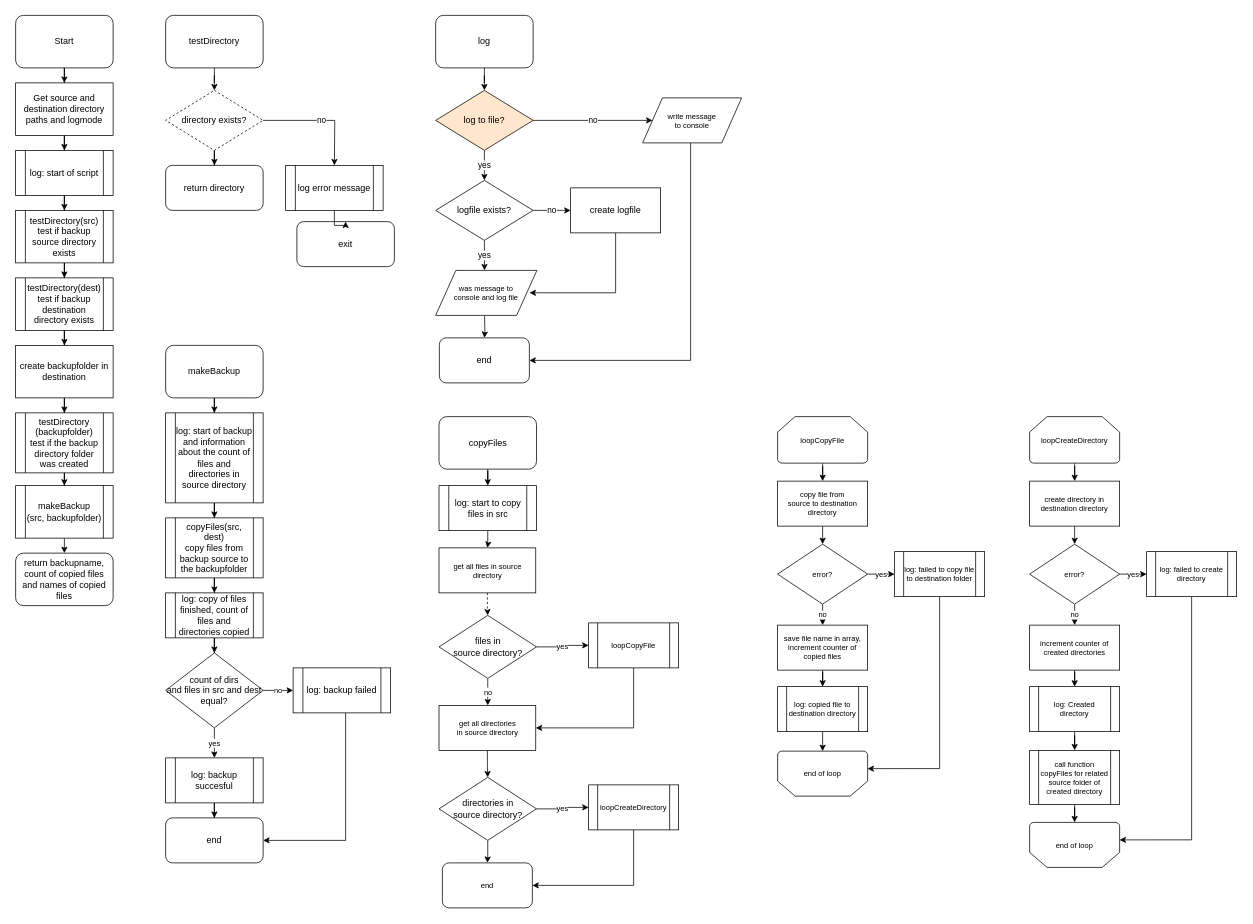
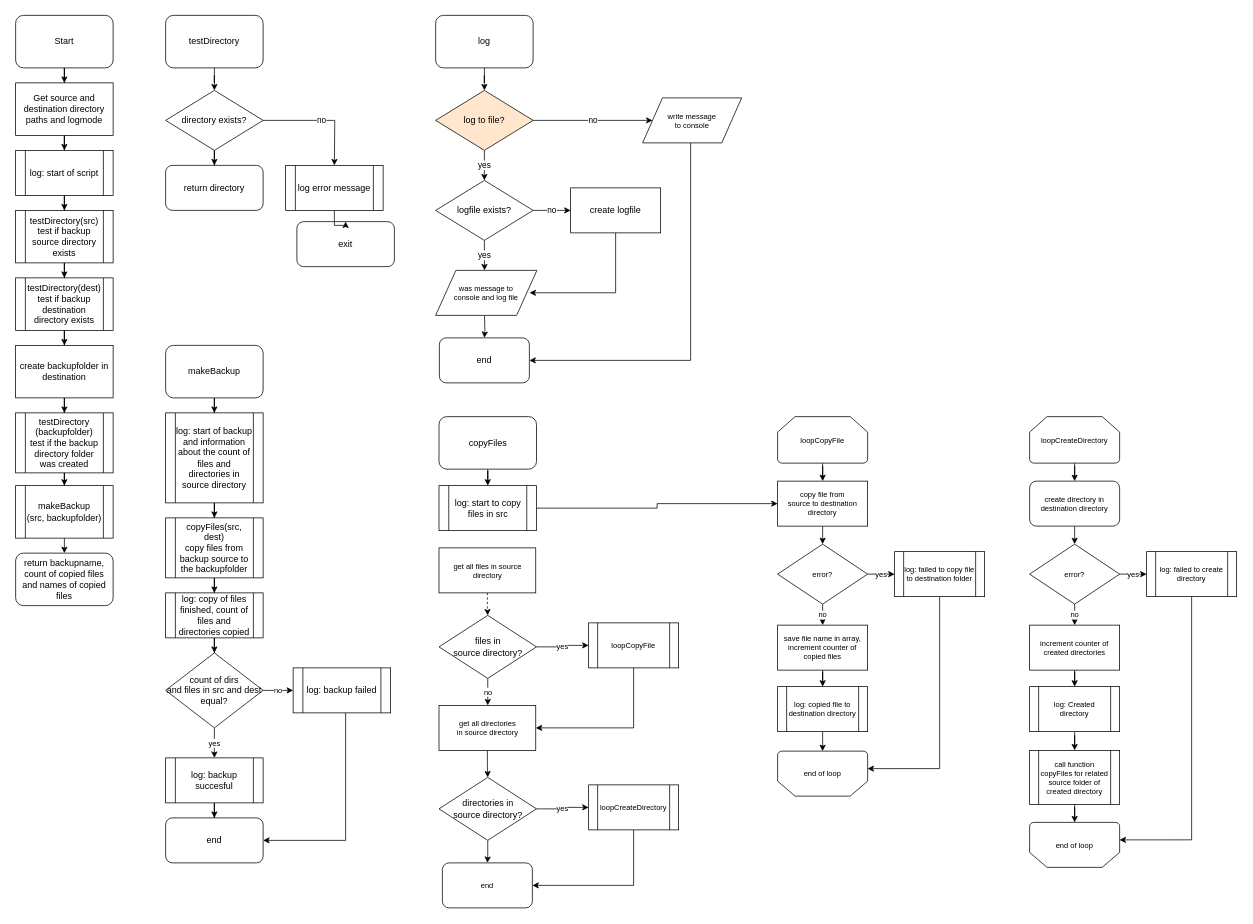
(214, 120) -> (214, 120)
(1074, 504) -> (1074, 504)
(488, 539) -> (714, 504)
